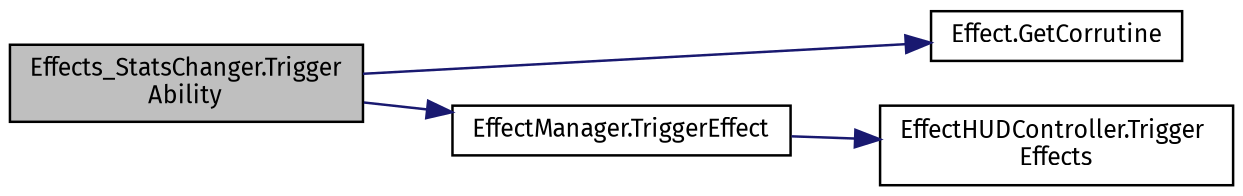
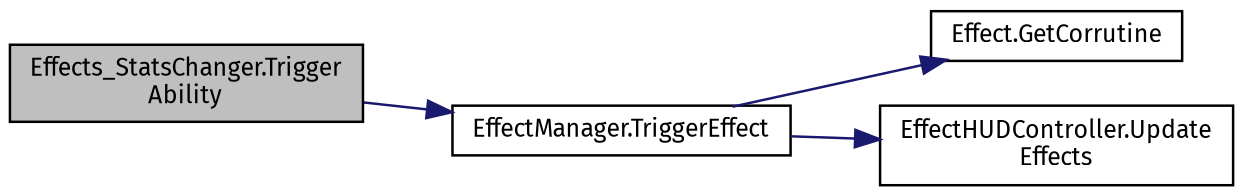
(634, 59) -> (827, 86)
(1057, 145) -> (1057, 145)
